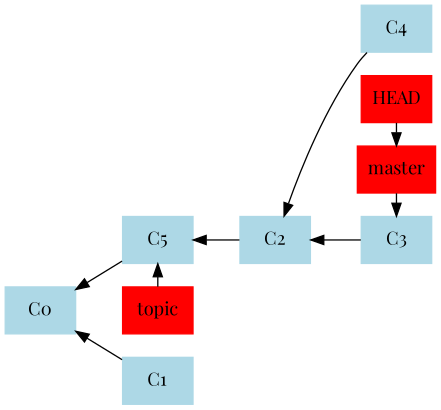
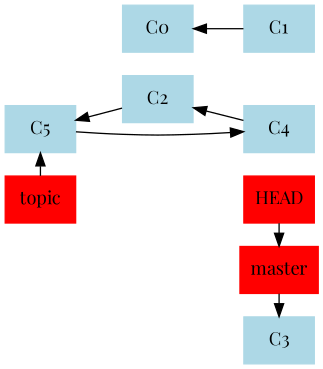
(342, 240) -> none
(105, 272) -> (153, 135)
